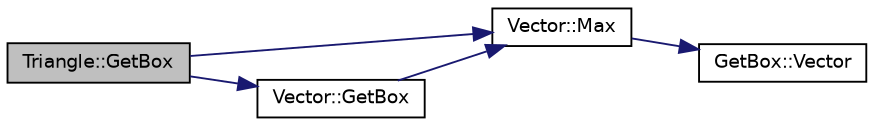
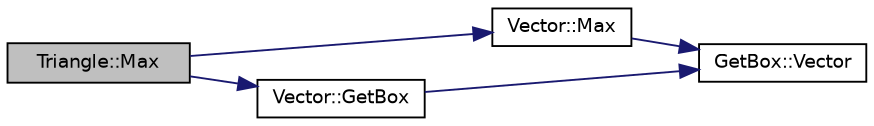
(99, 63) -> (99, 63)
(442, 66) -> (552, 82)
